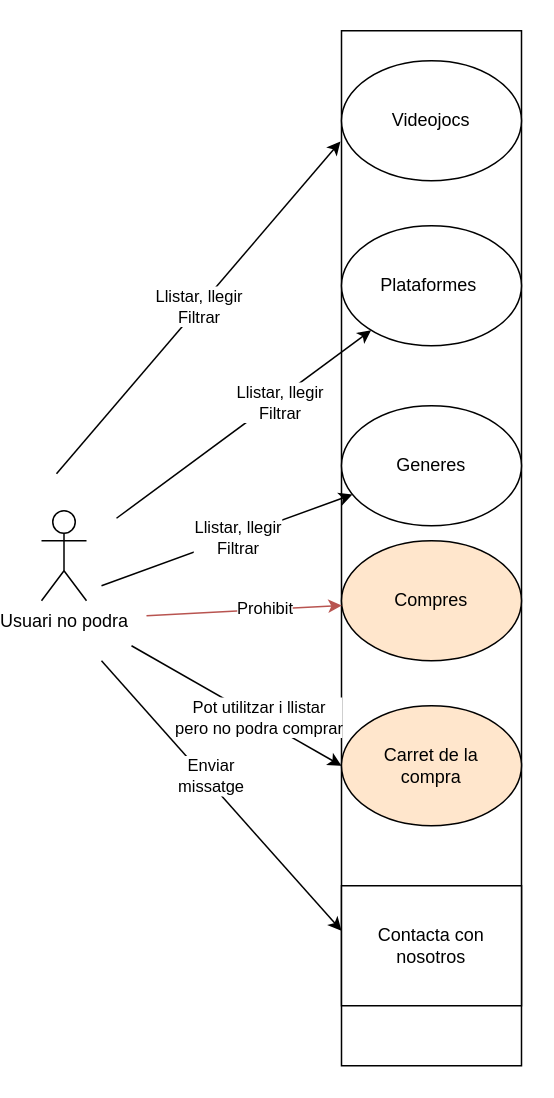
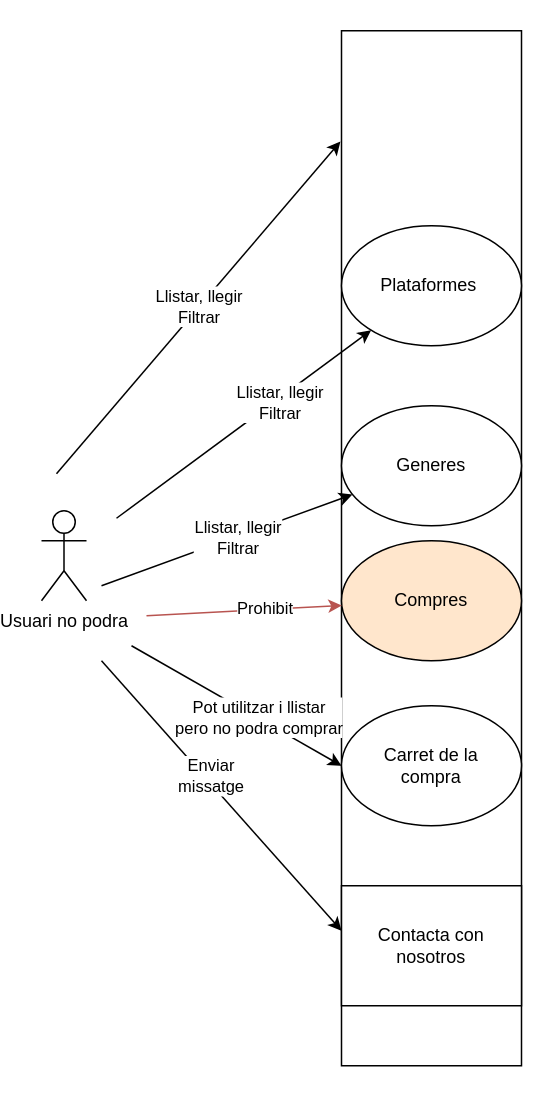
(431, 121) -> none
(431, 766) -> (431, 766)
